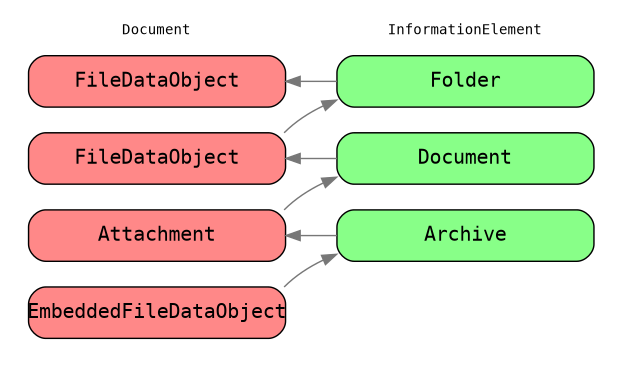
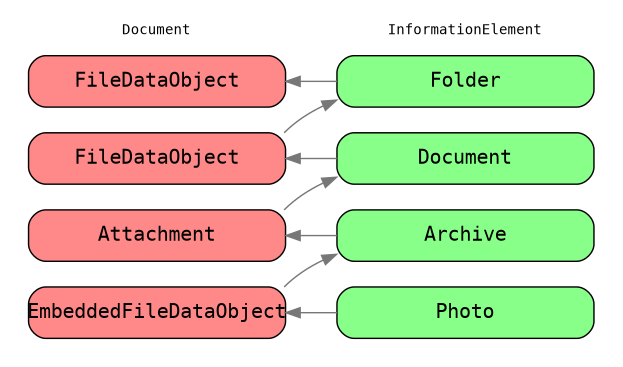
none -> (465, 313)
